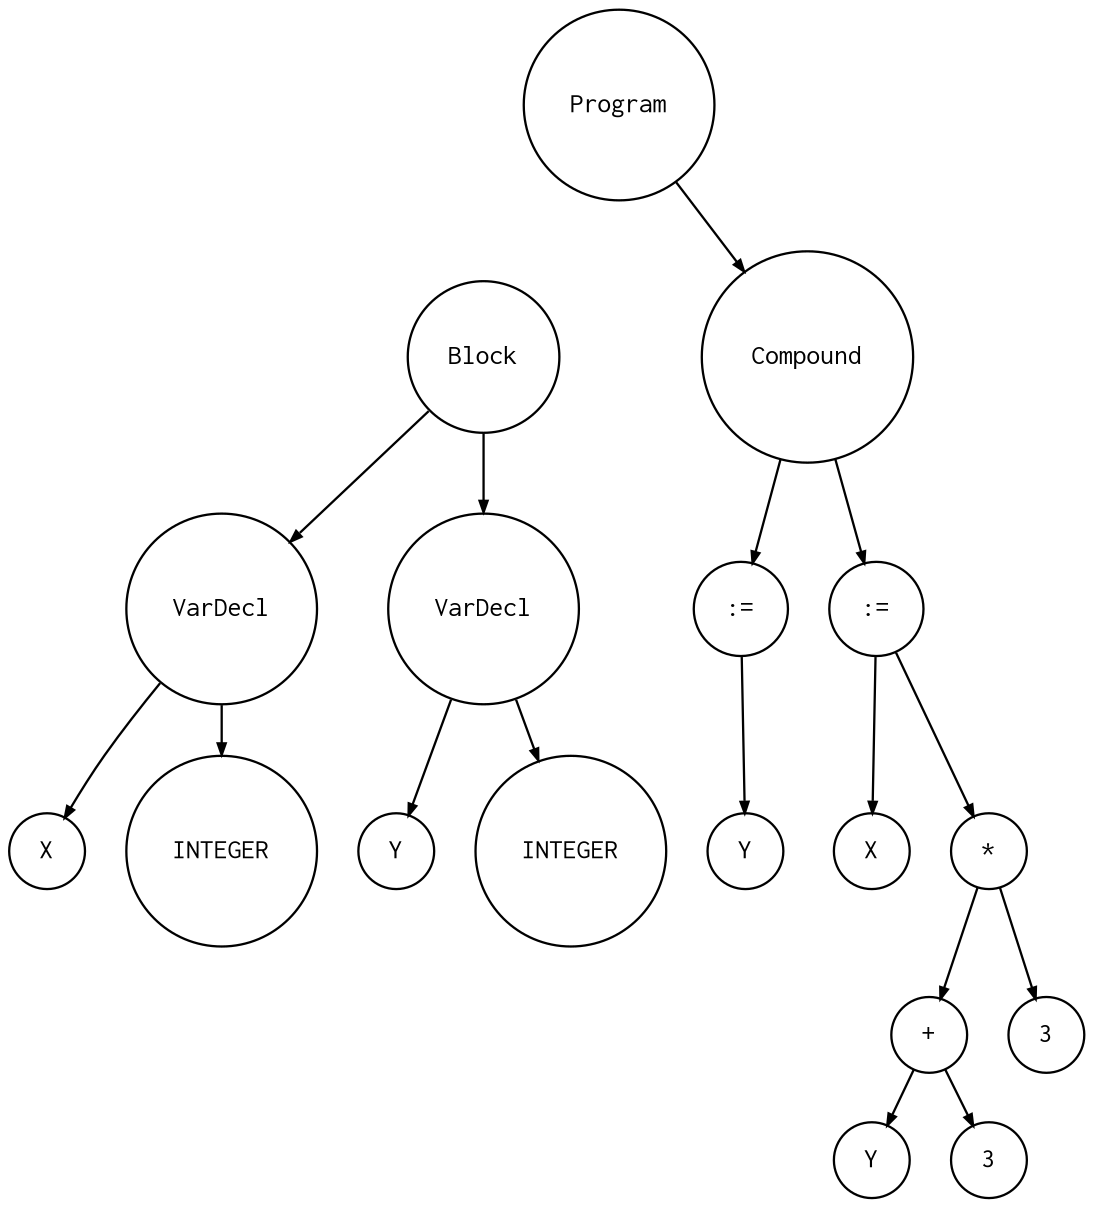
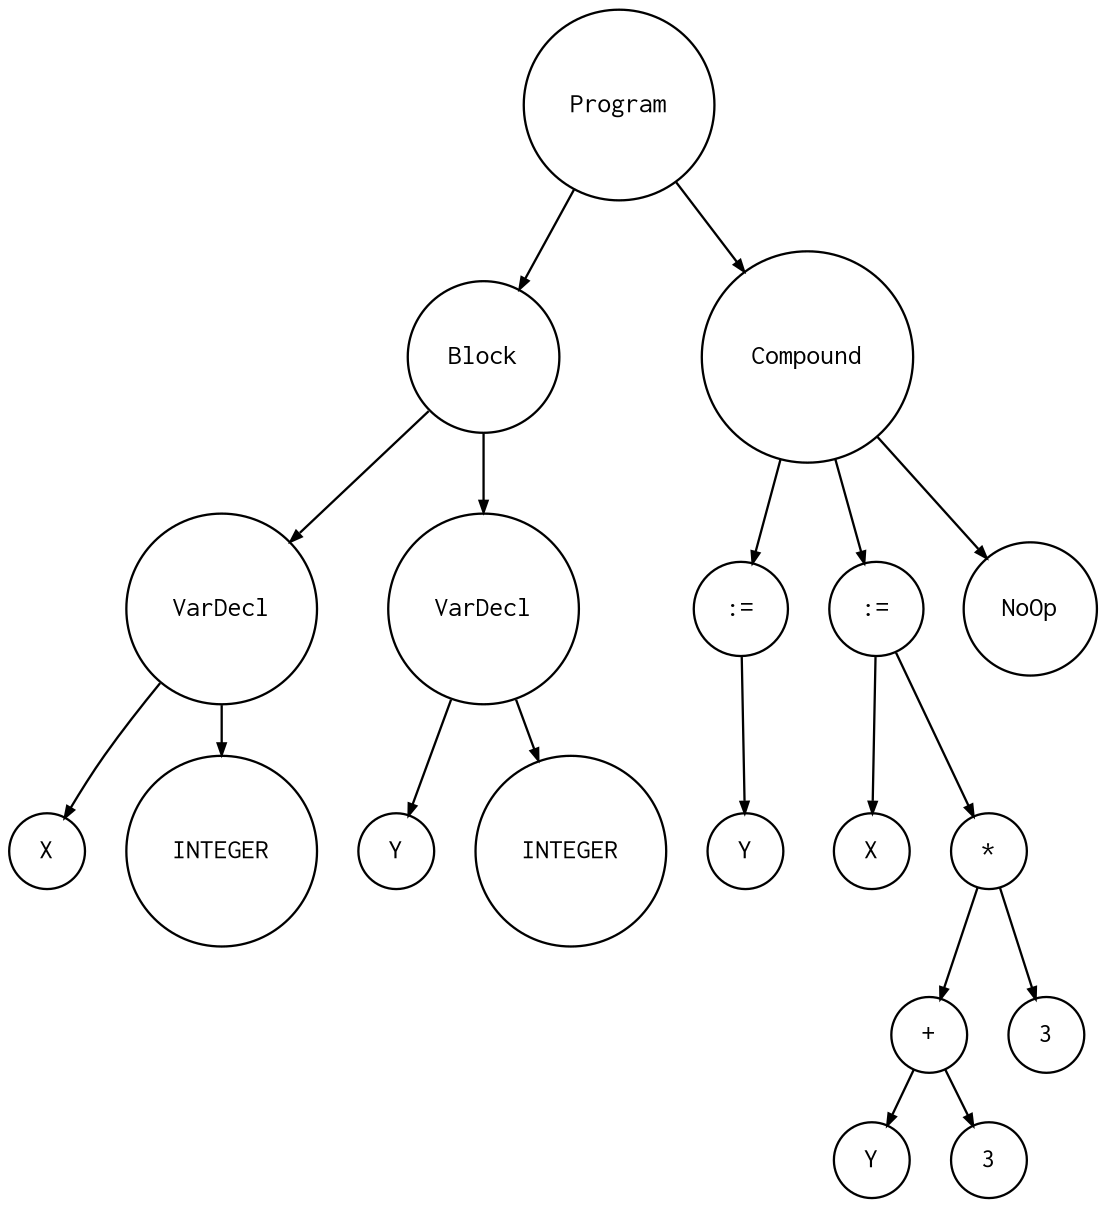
none -> (550, 234)
none -> (1030, 609)
